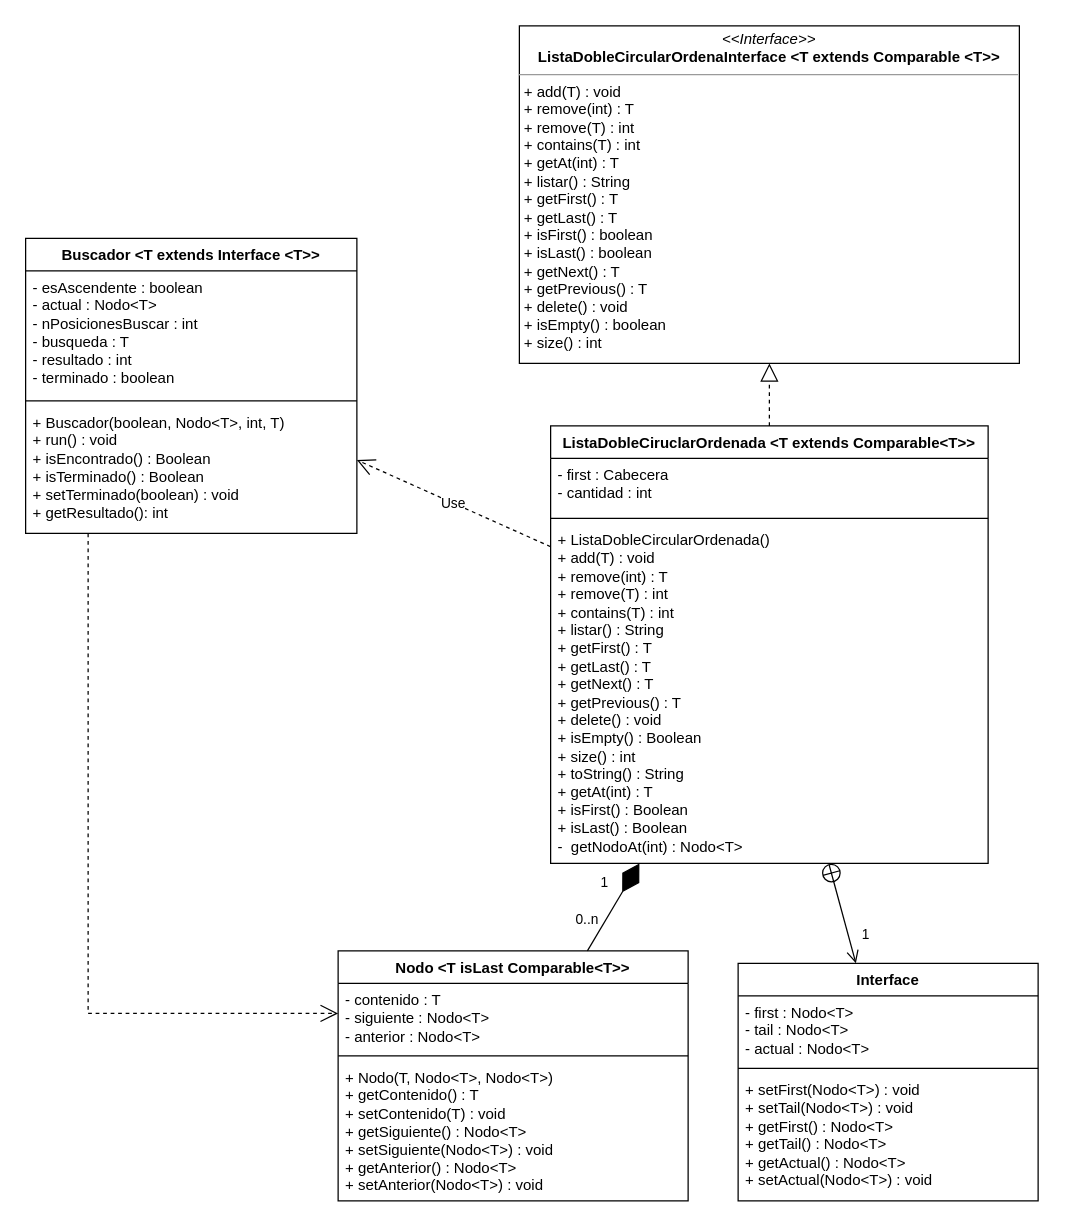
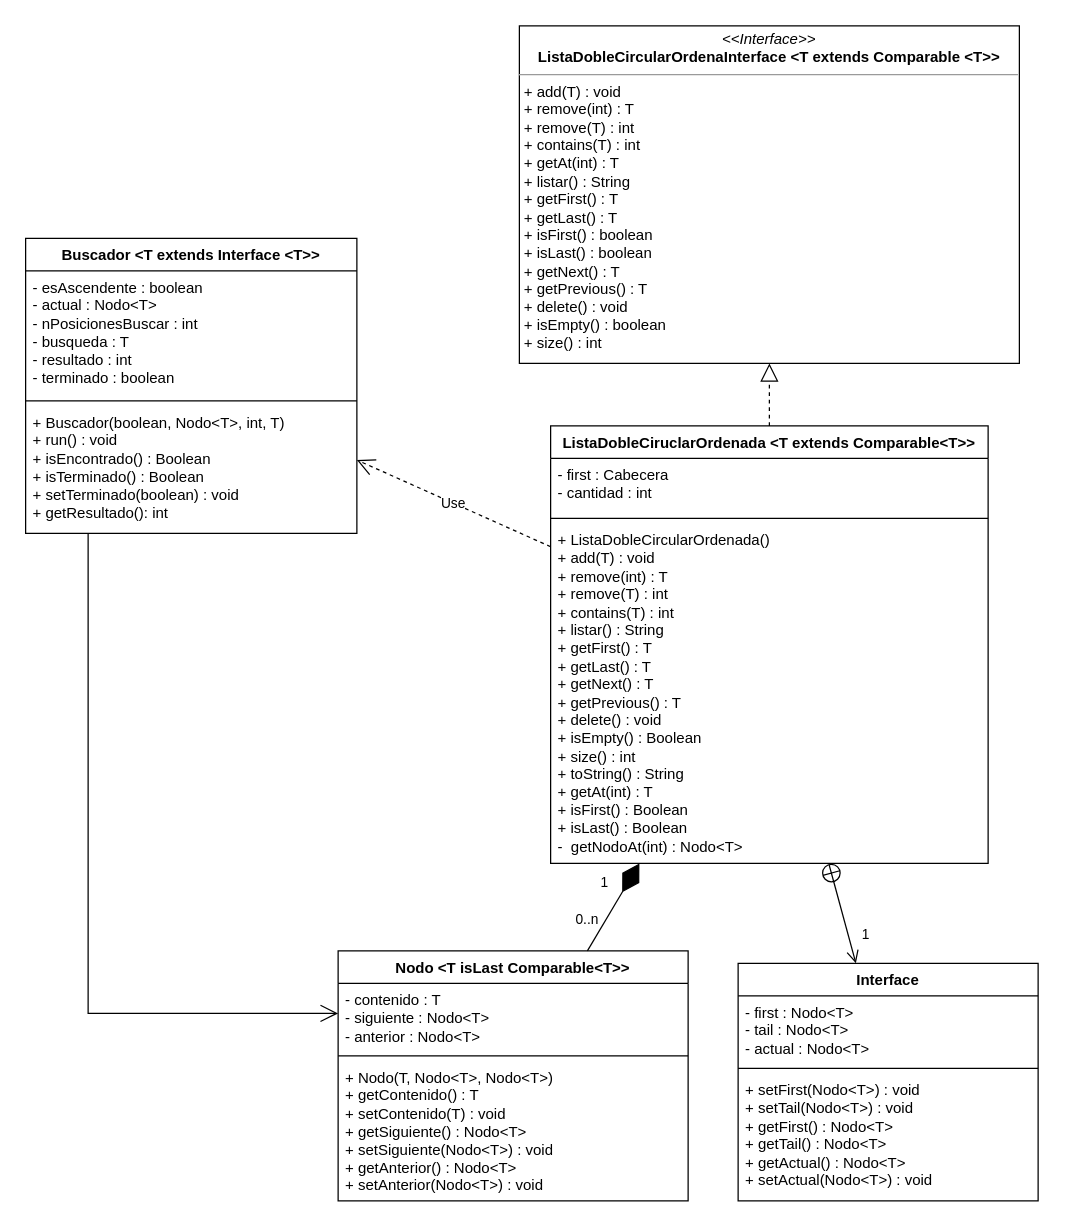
(88, 898) -> (88, 898)
